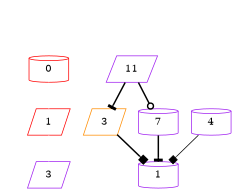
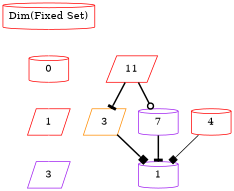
none -> (49, 16)
(132, 69) -> (132, 69)
(211, 122) -> (211, 122)
